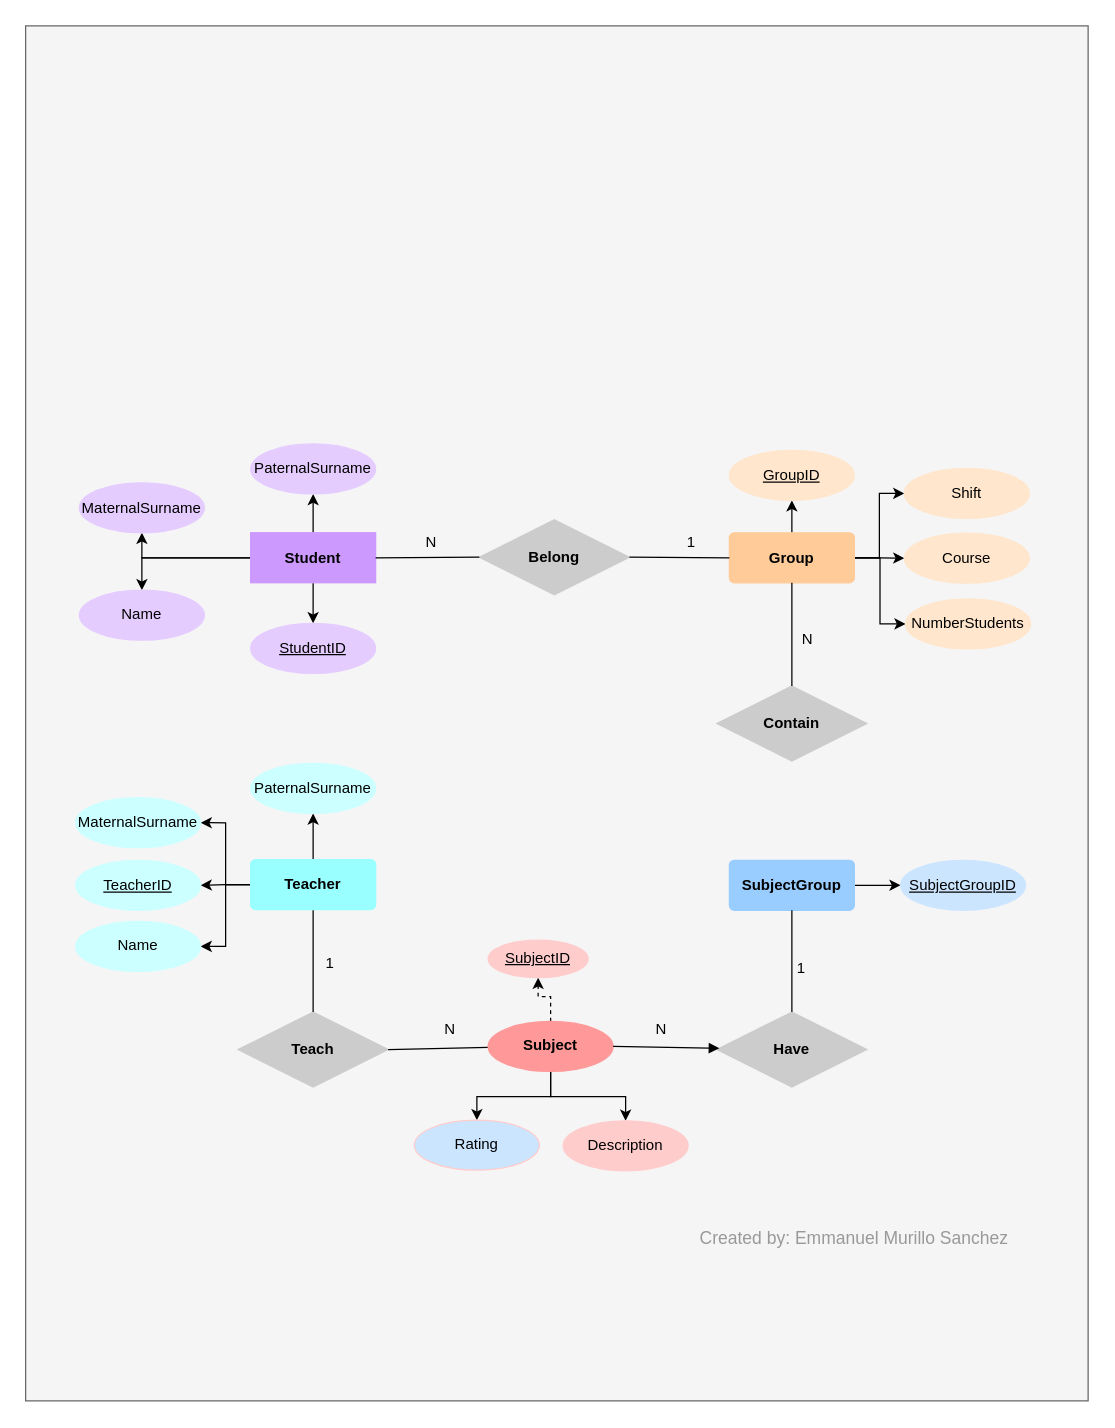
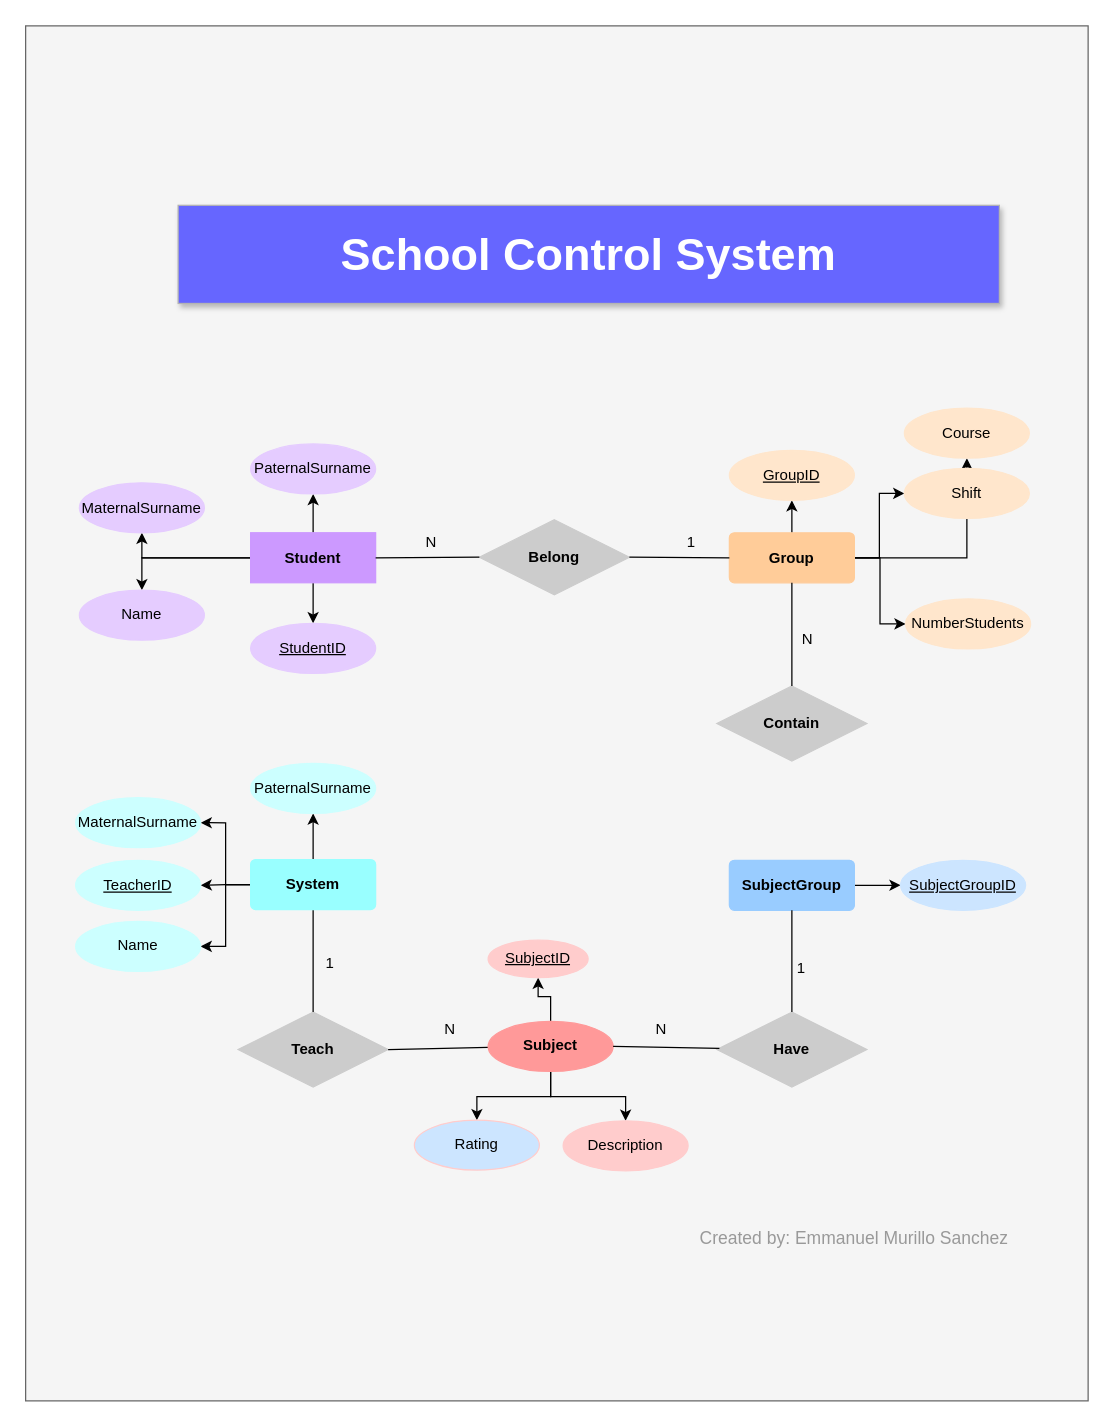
none -> (589, 254)
(967, 558) -> (967, 433)
(313, 884) -> (313, 884)
(551, 997) -> (551, 997)
(708, 1048) -> (712, 1048)
